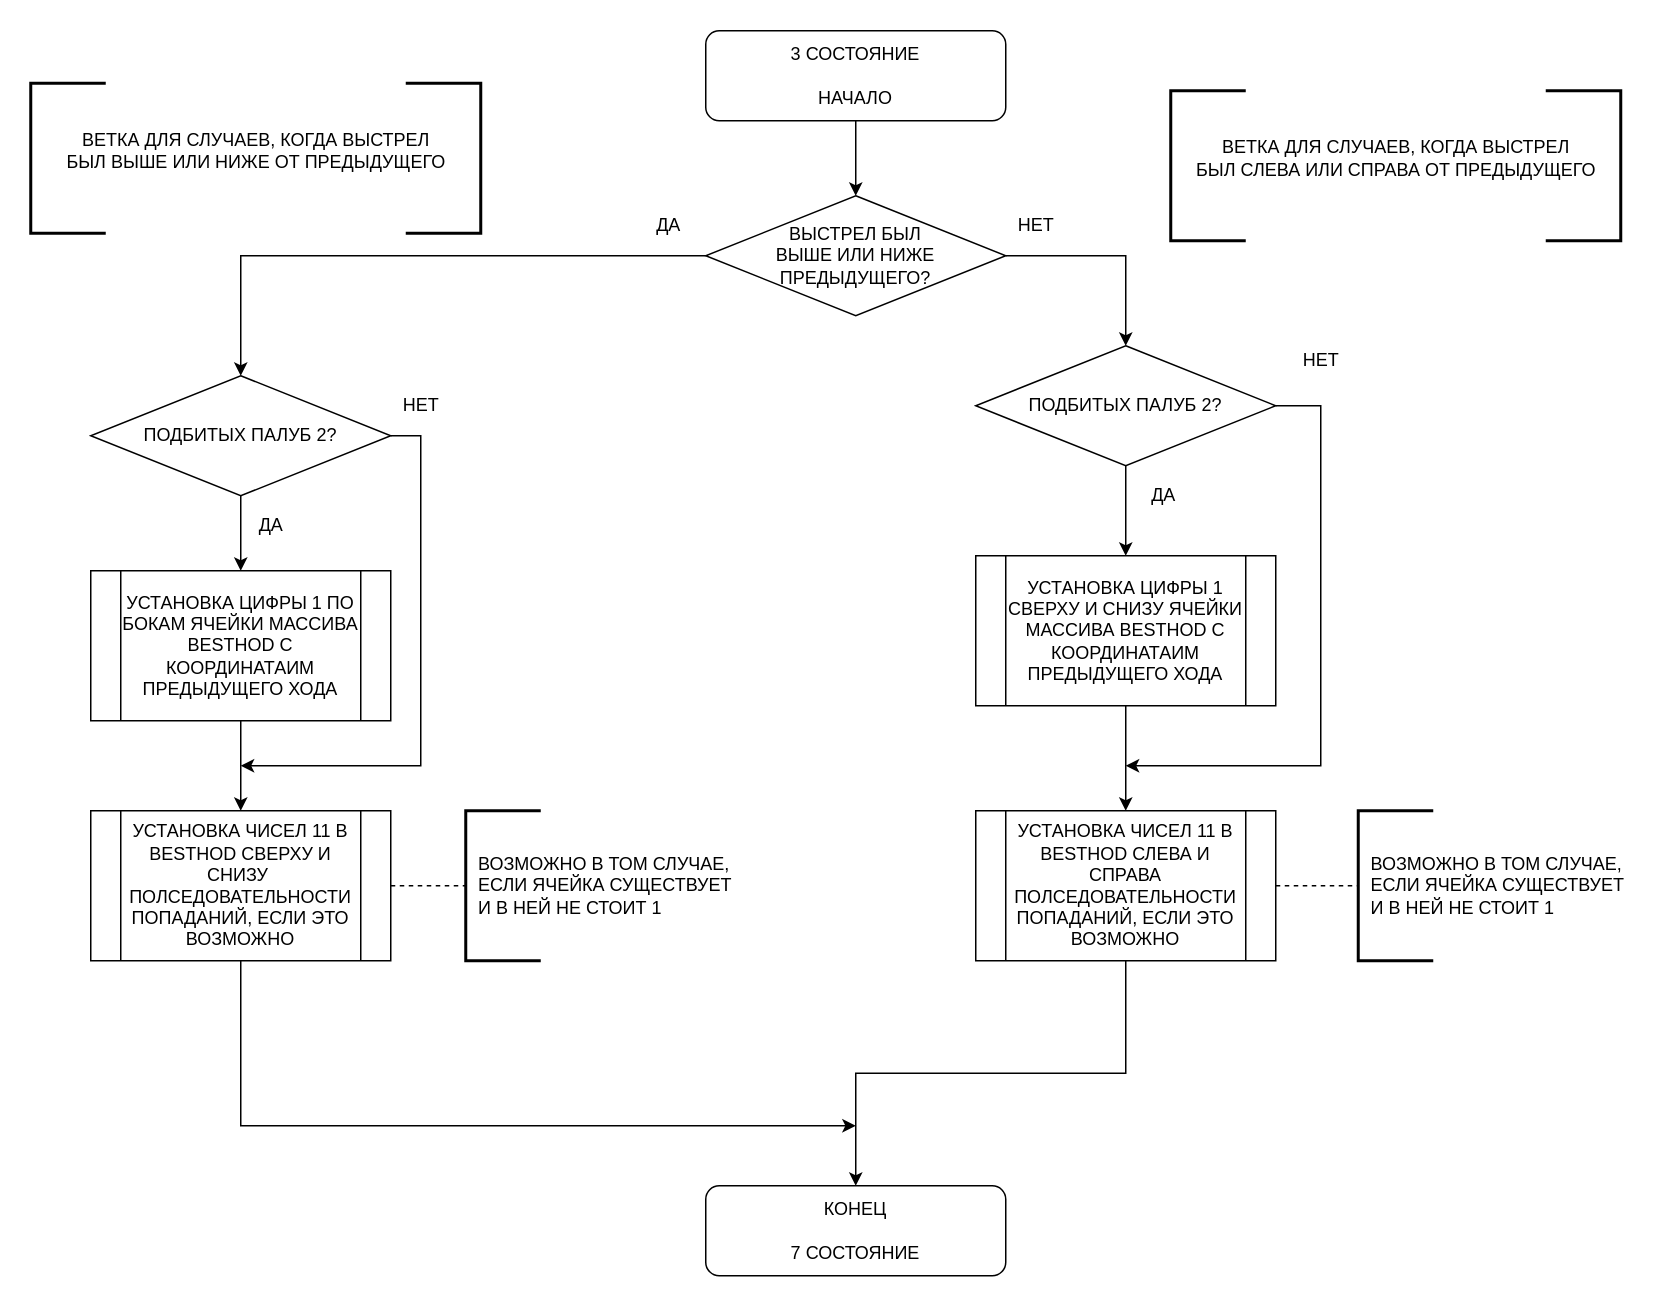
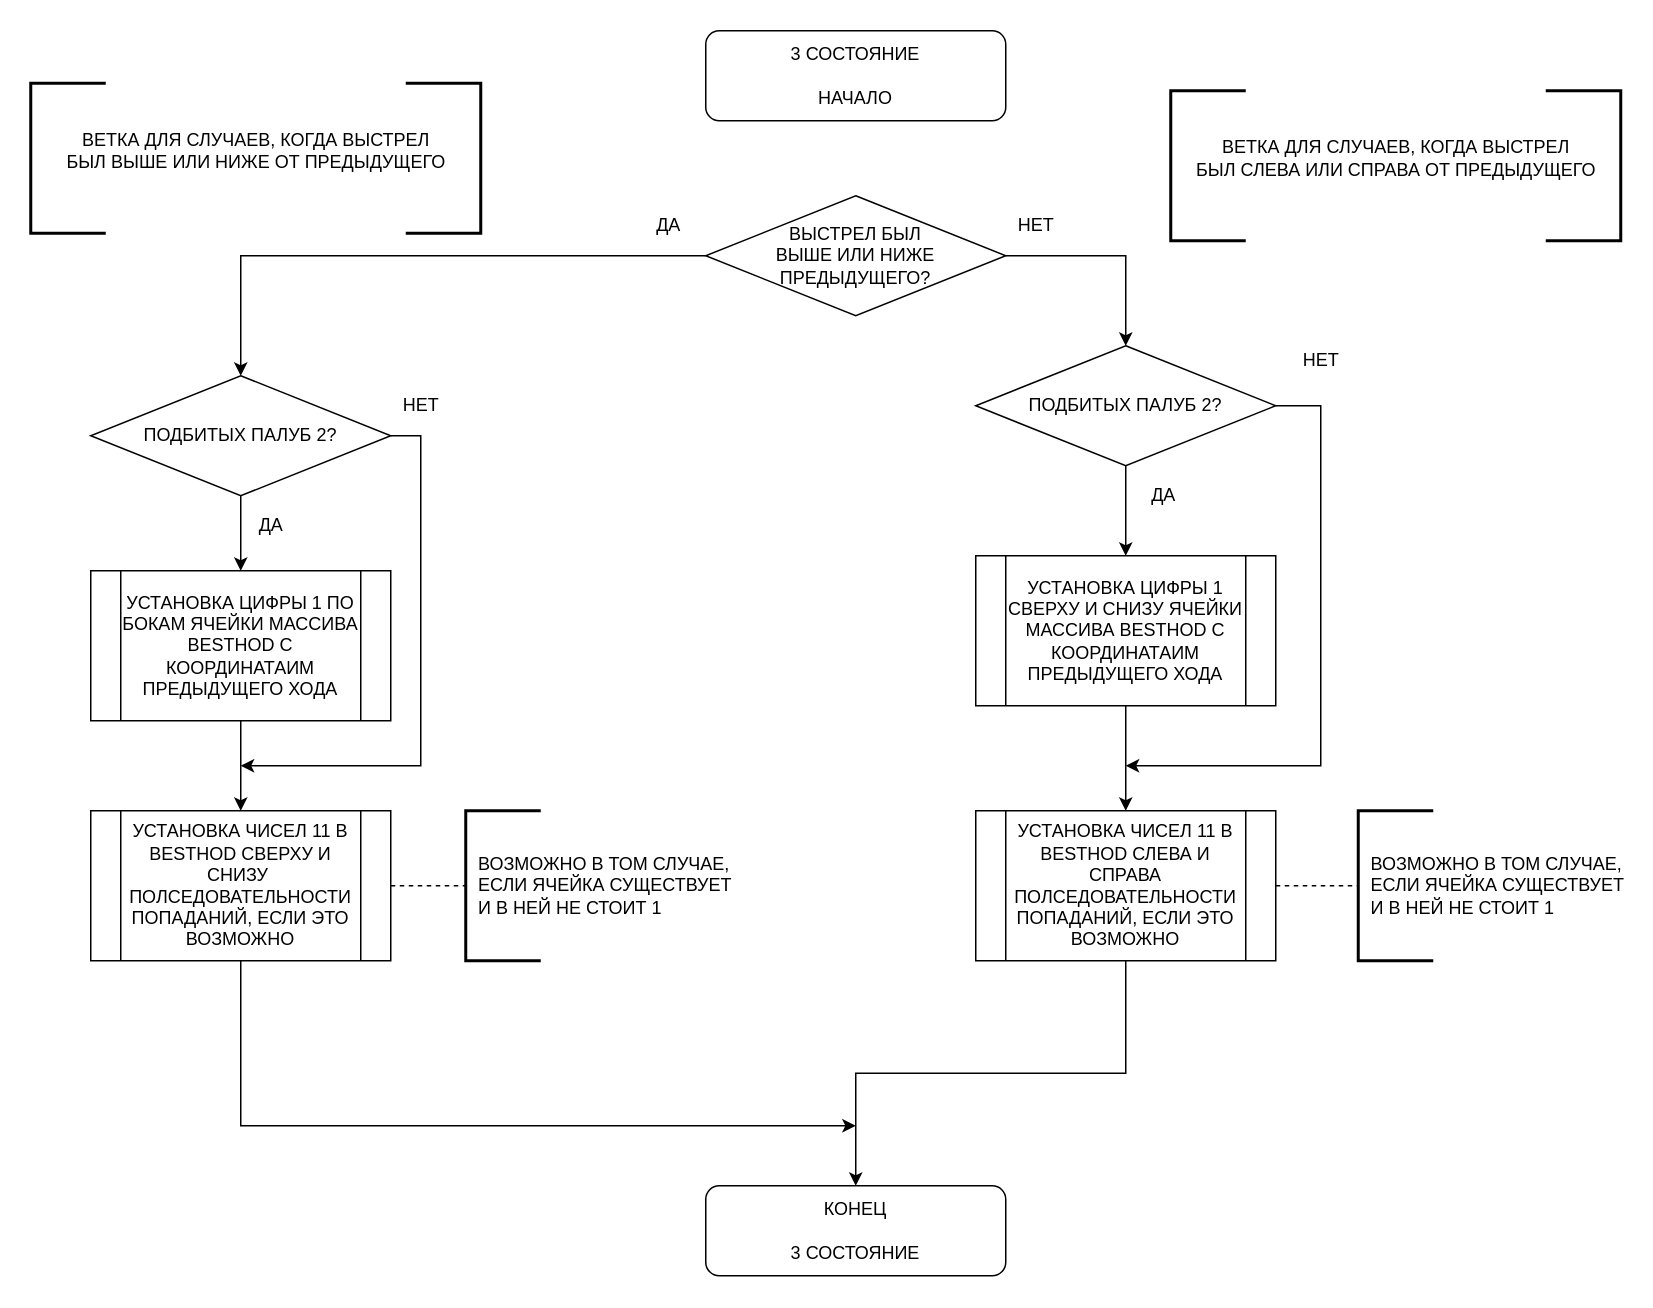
(856, 153) -> none
(856, 1231) -> (856, 1231)
